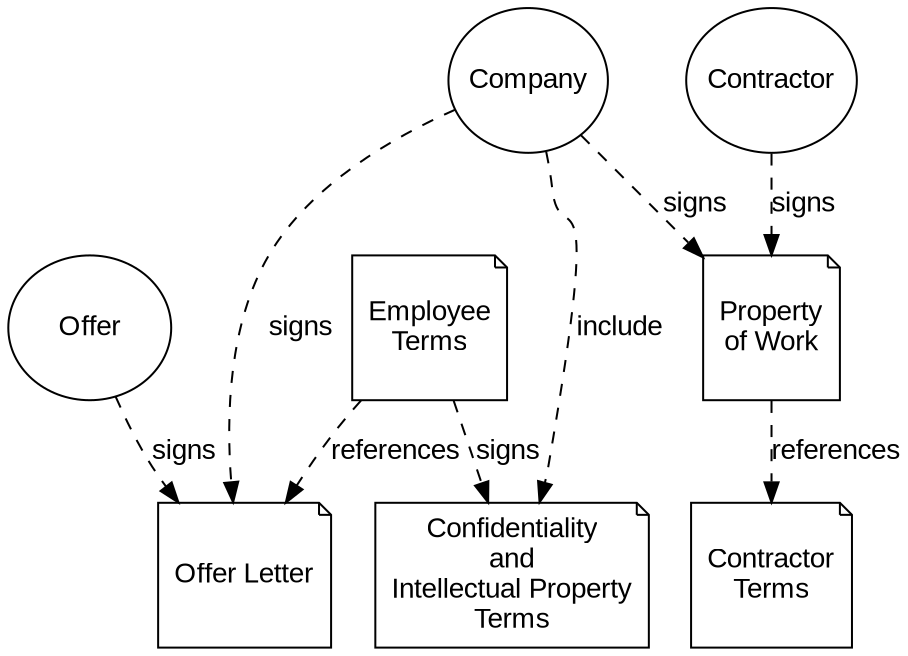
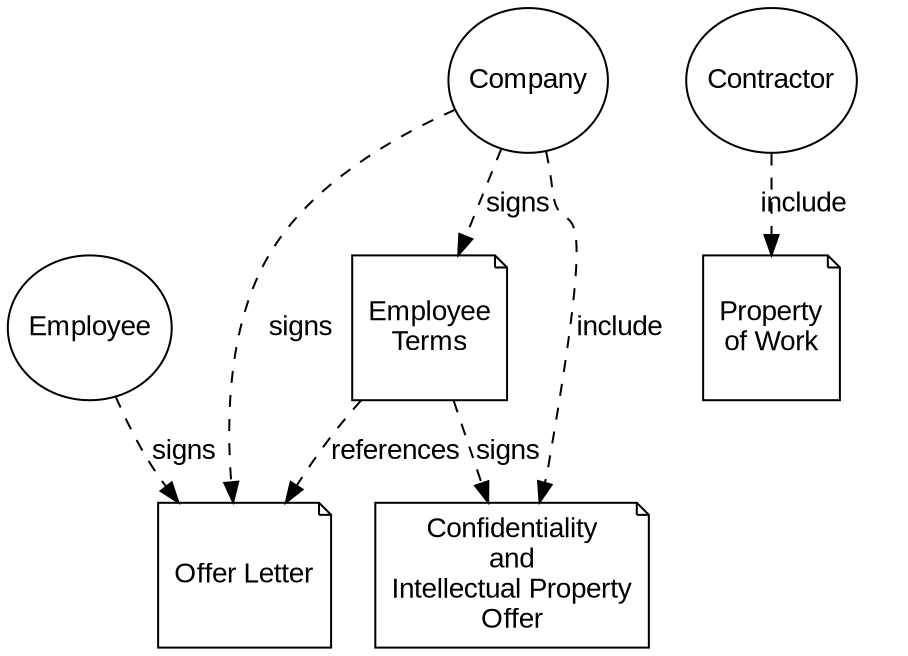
(635, 189) -> (484, 192)
(804, 204) -> (804, 204)
(90, 328) -> (90, 328)
(512, 575) -> (512, 575)
(772, 575) -> none
